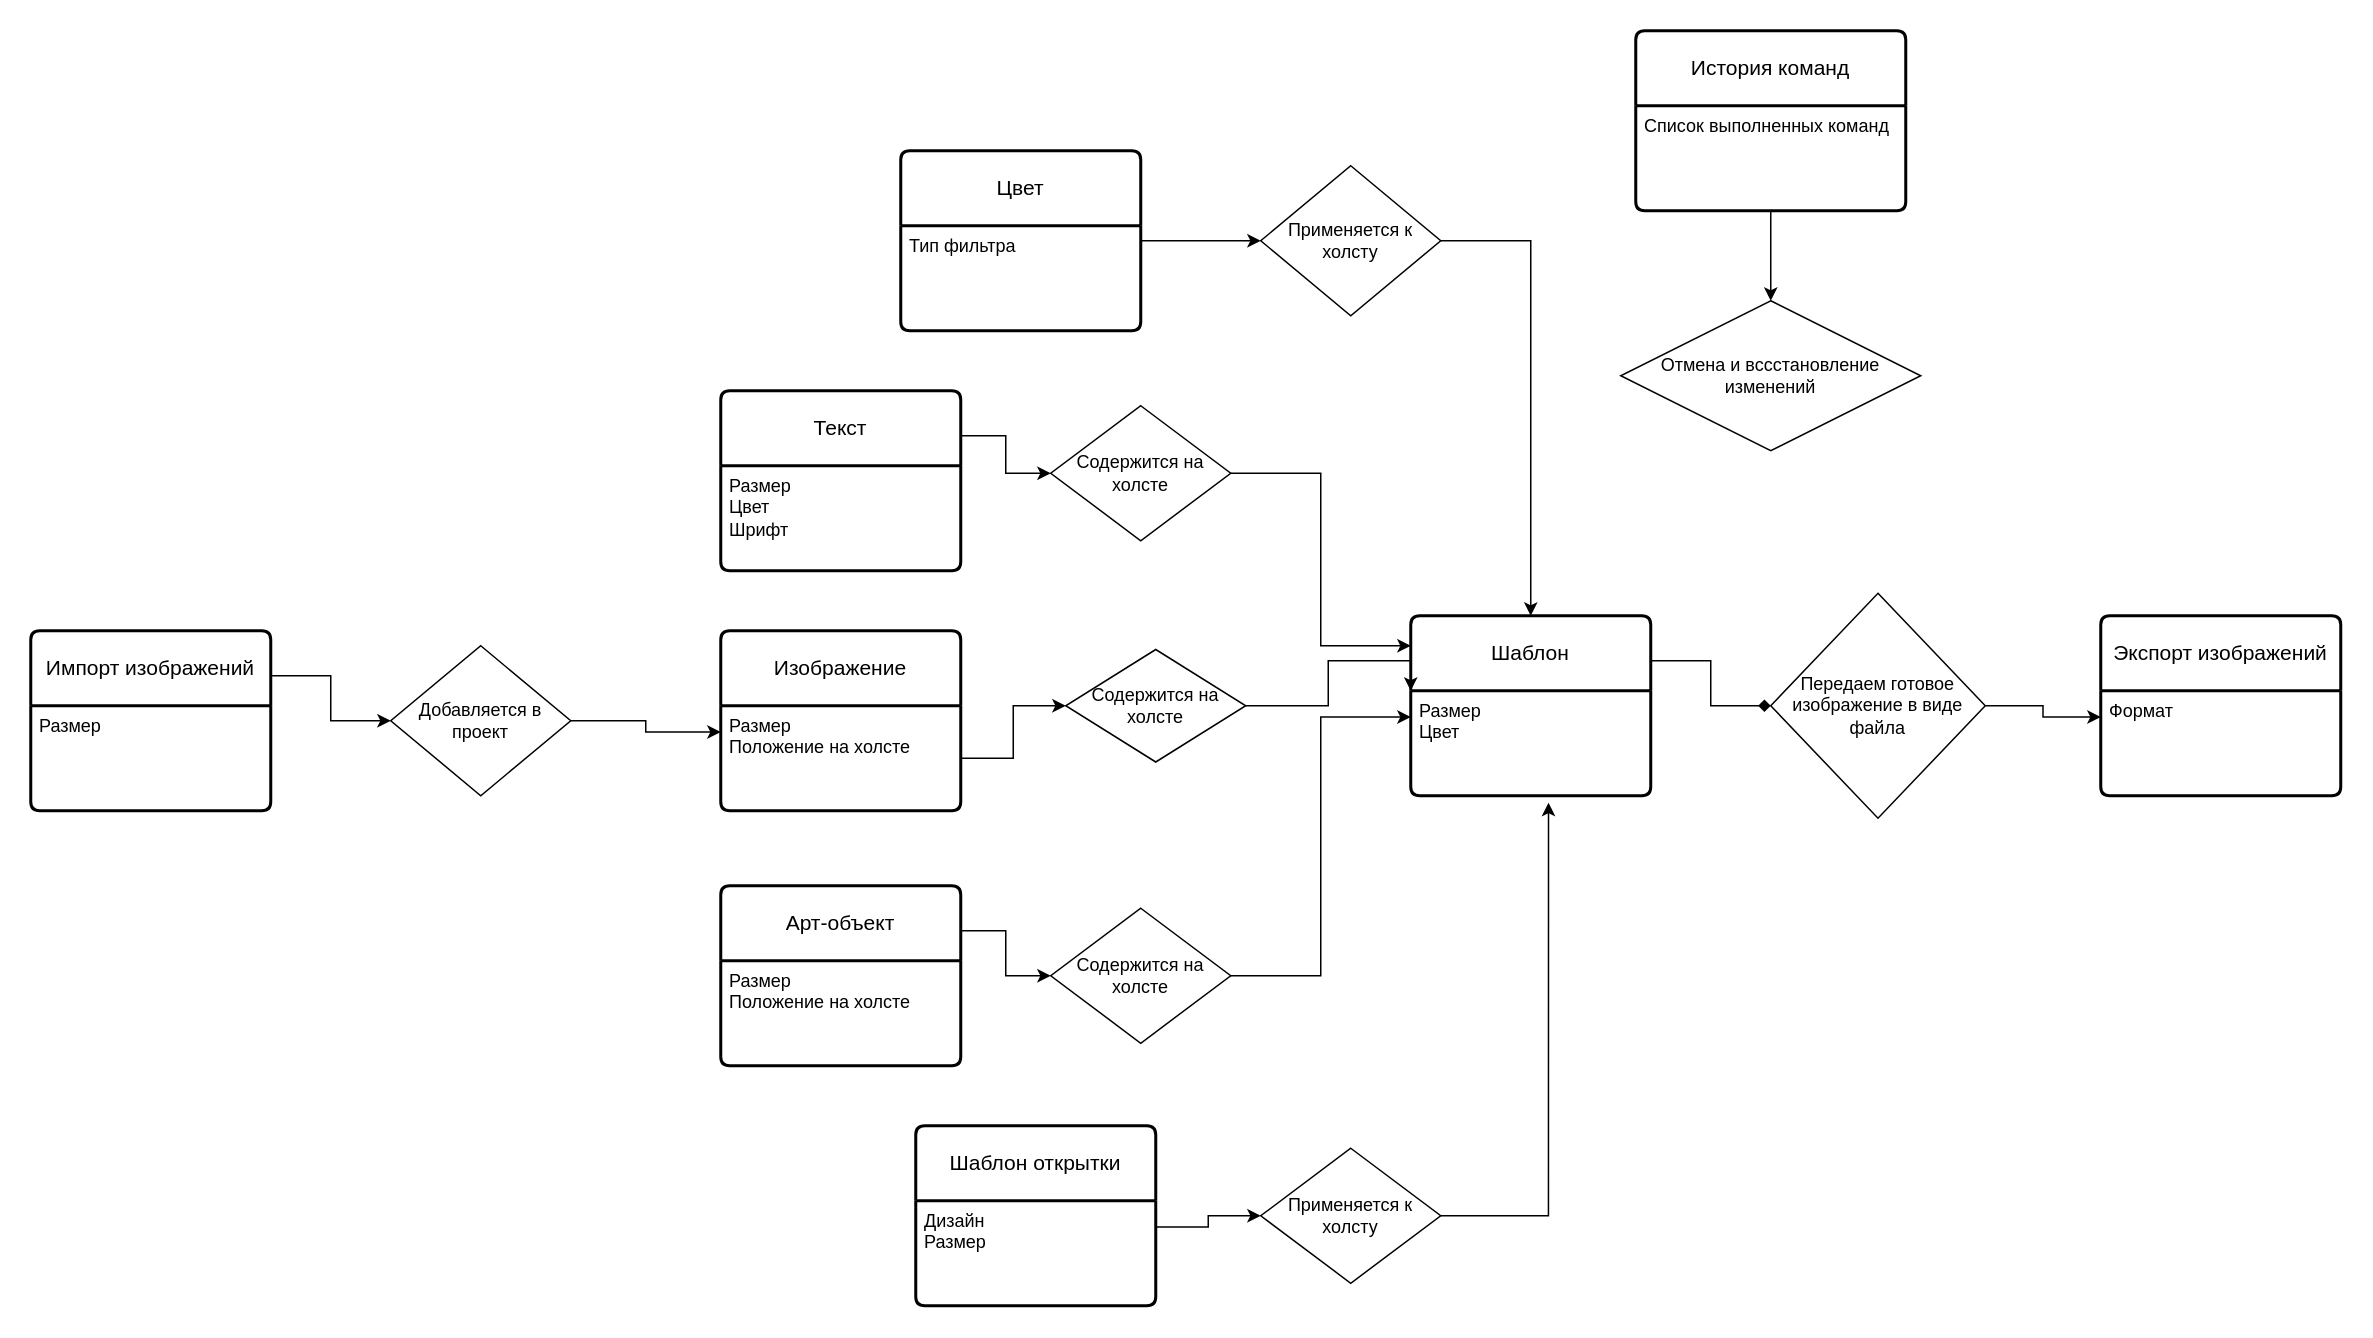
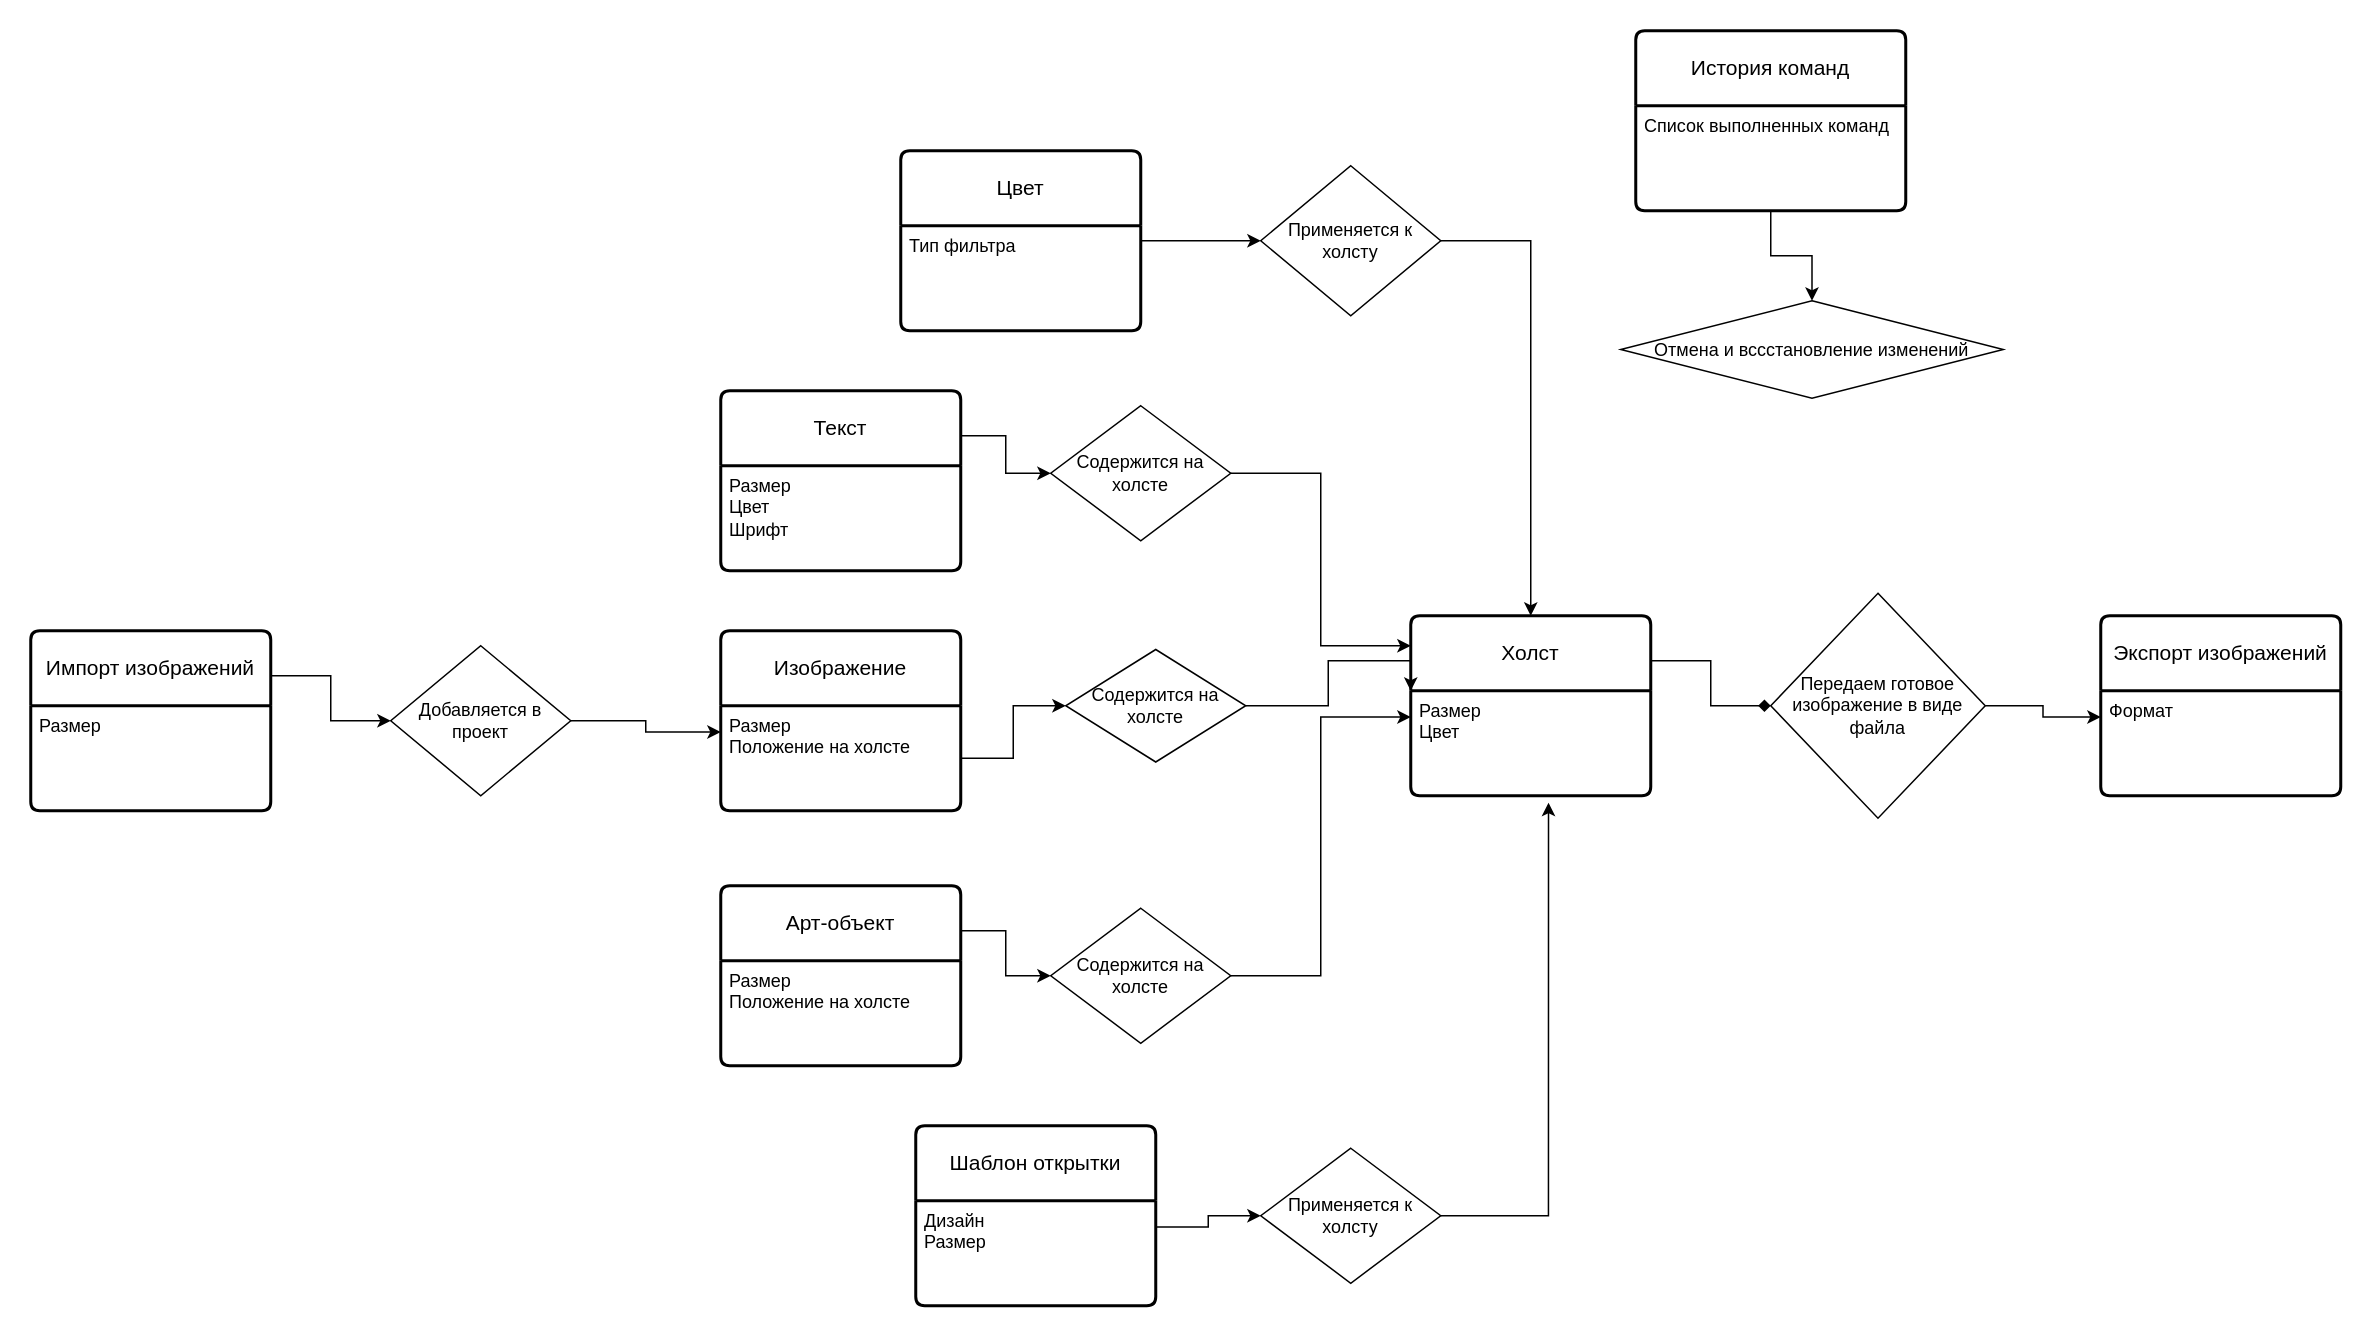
(1771, 376) -> (1812, 350)
(1531, 653) -> (1531, 653)
